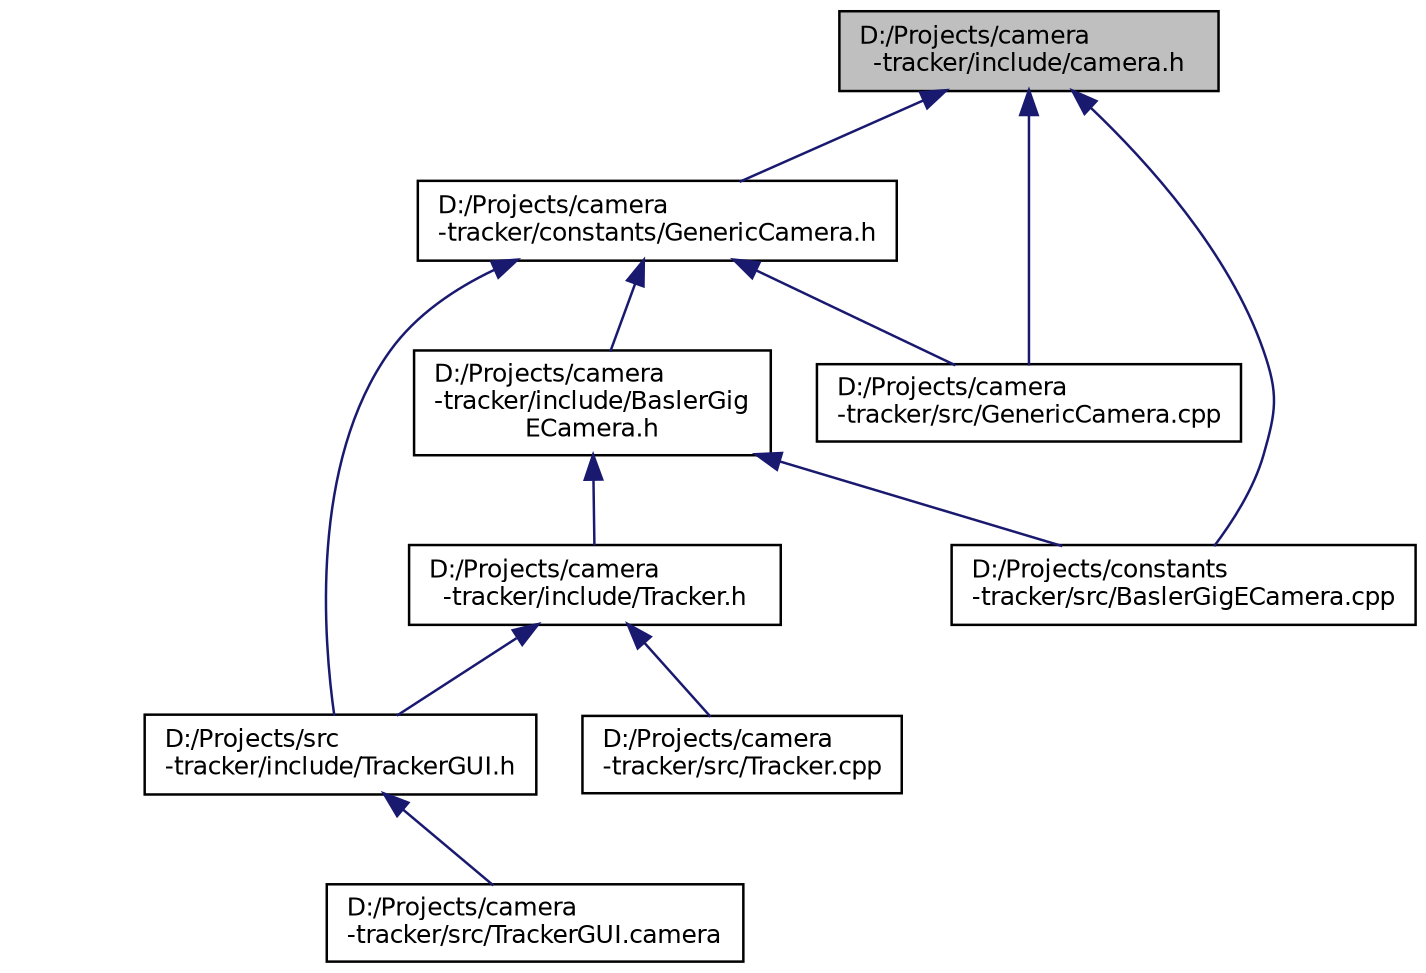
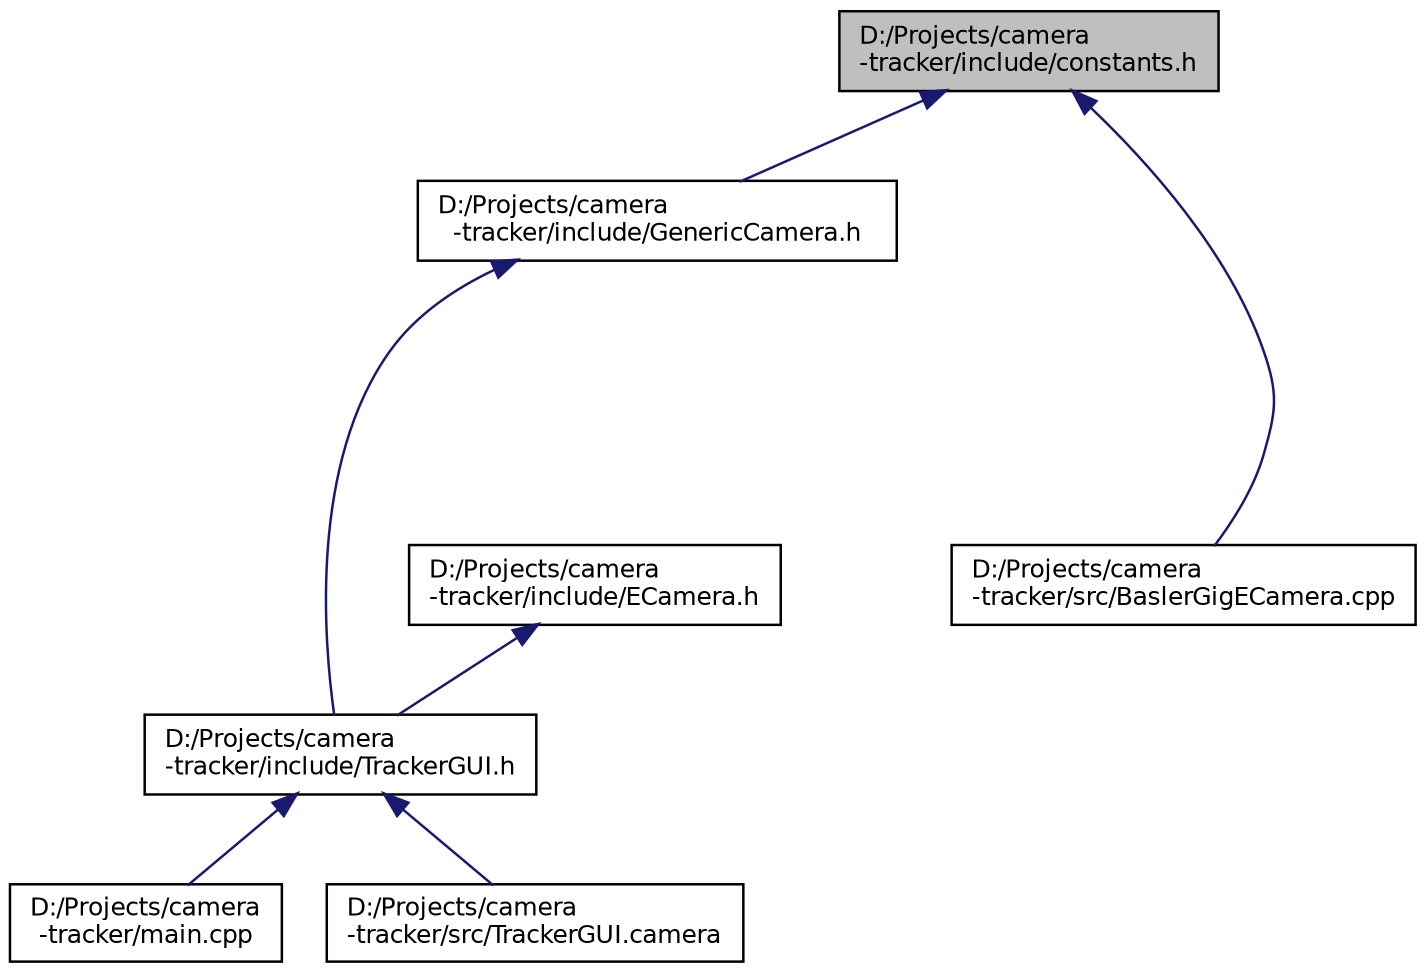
(1029, 51) -> (1029, 51)
(657, 221) -> (657, 221)
(592, 403) -> none
(1029, 403) -> none
(595, 585) -> (595, 585)
(1184, 585) -> (1184, 585)
(340, 755) -> (340, 755)
(742, 755) -> none
none -> (146, 923)
